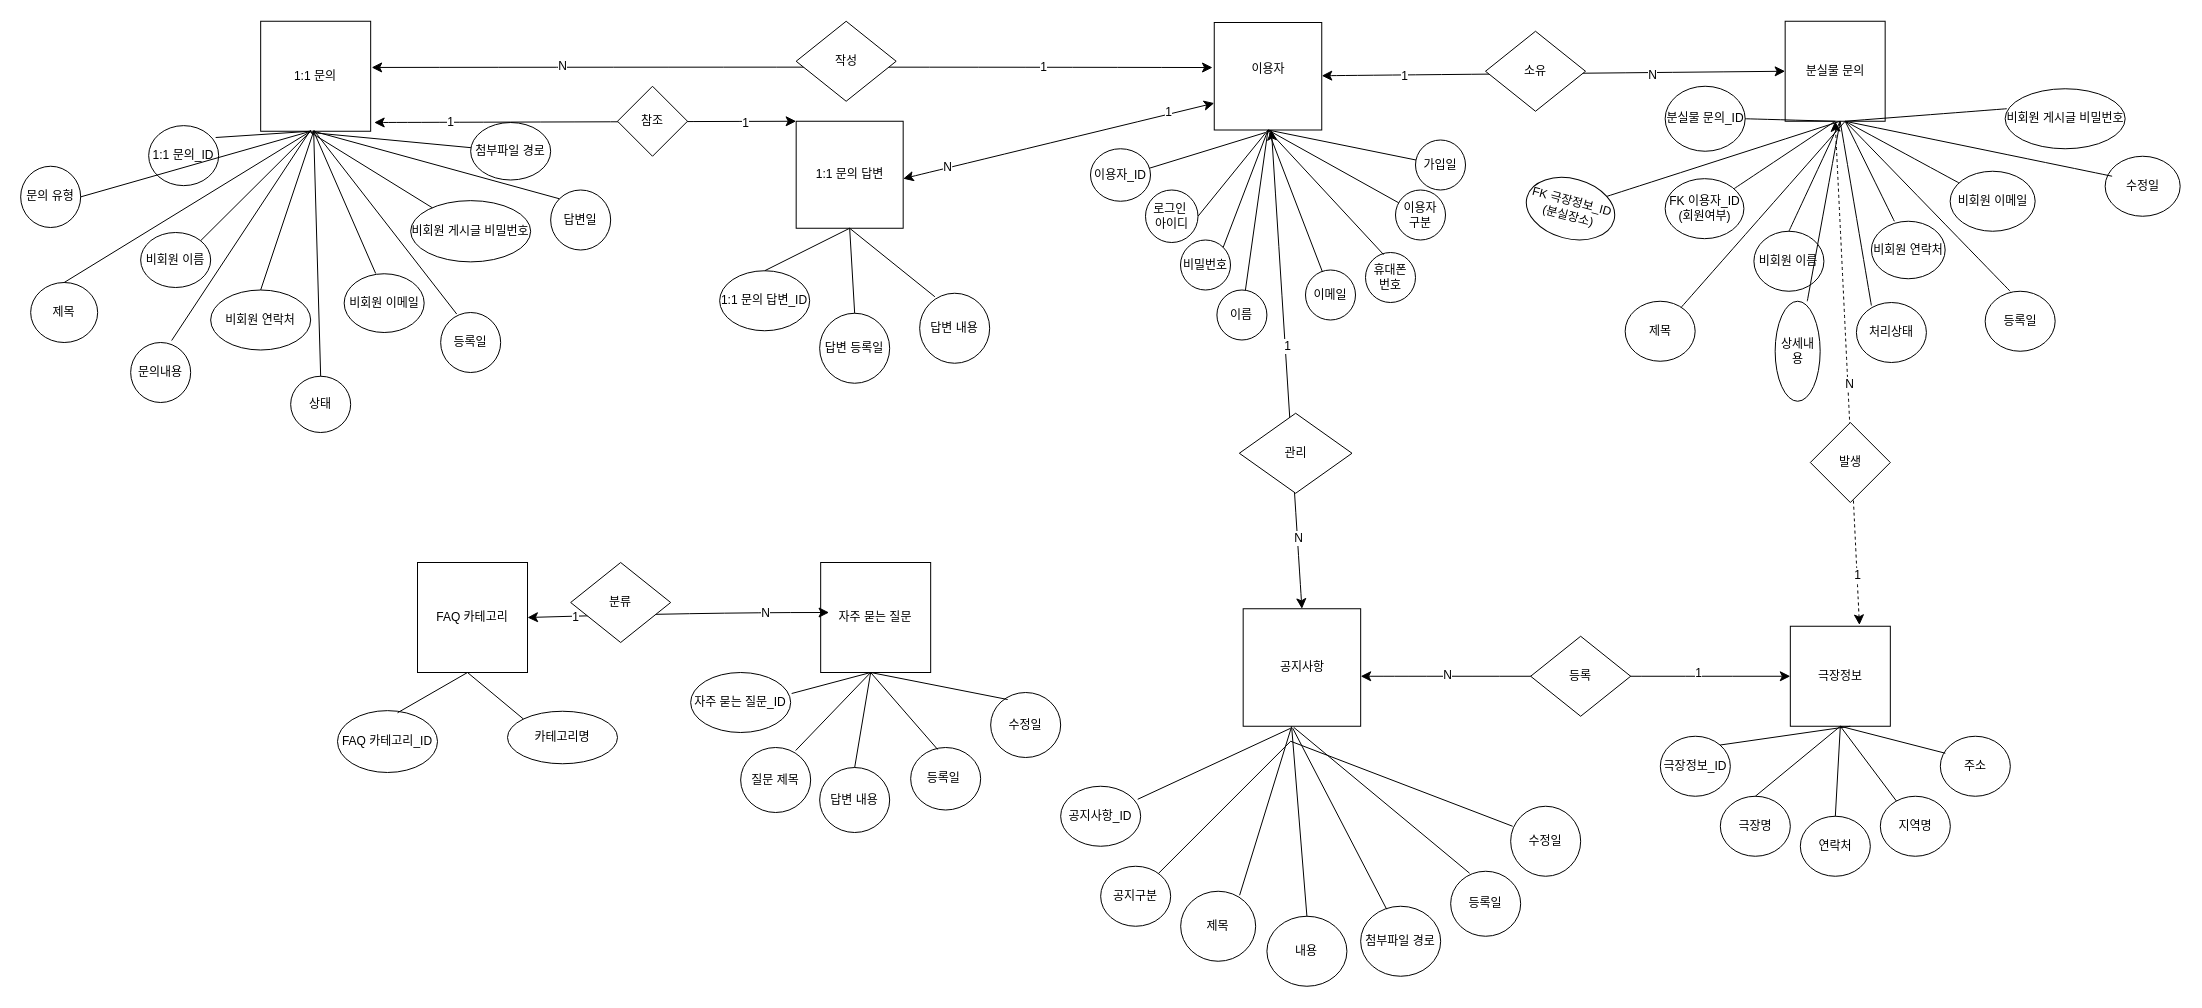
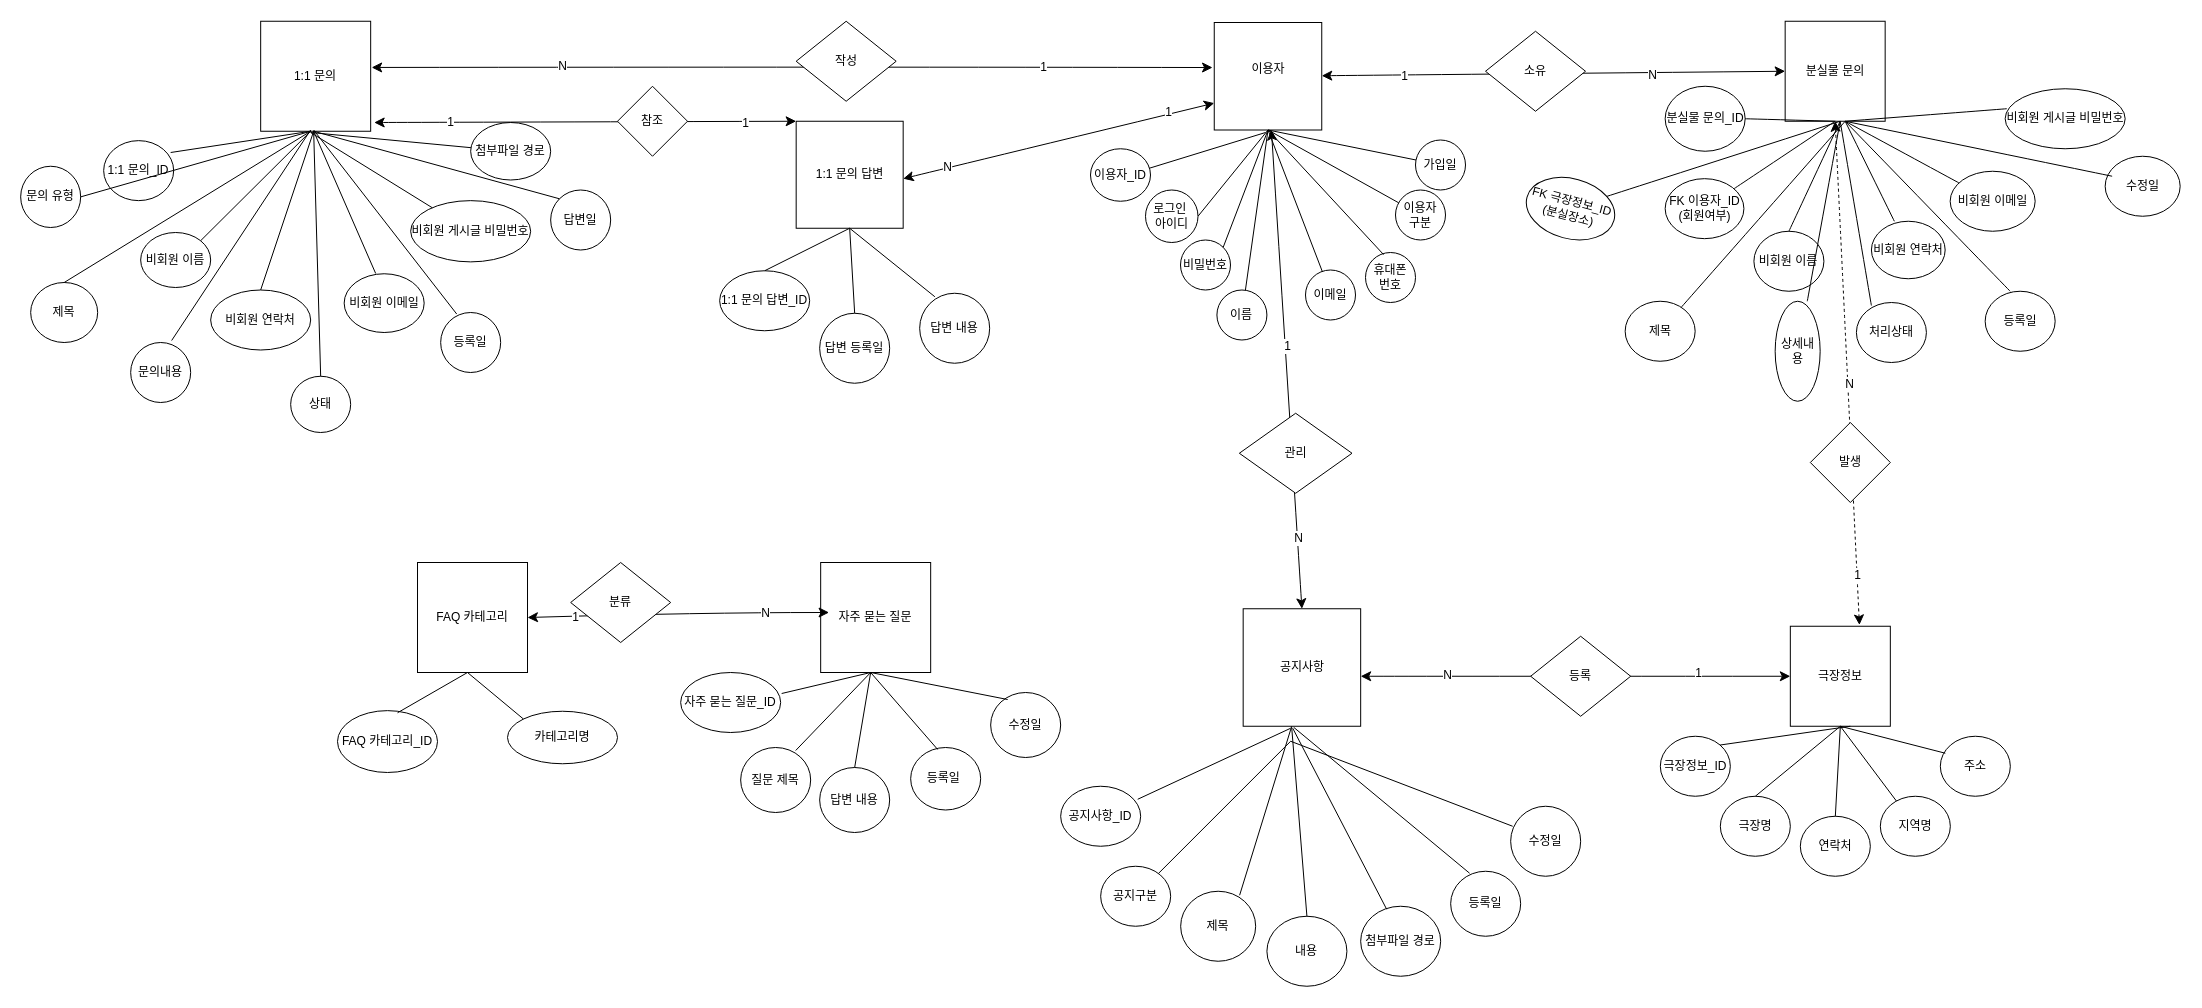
(184, 156) -> (139, 171)
(741, 703) -> (731, 703)
